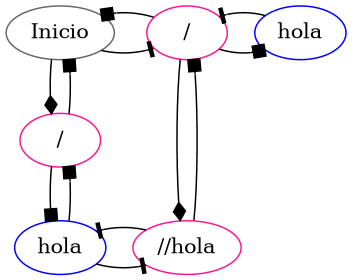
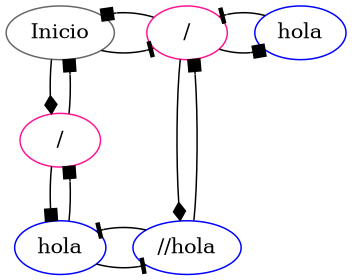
(187, 248) -> (187, 248)
